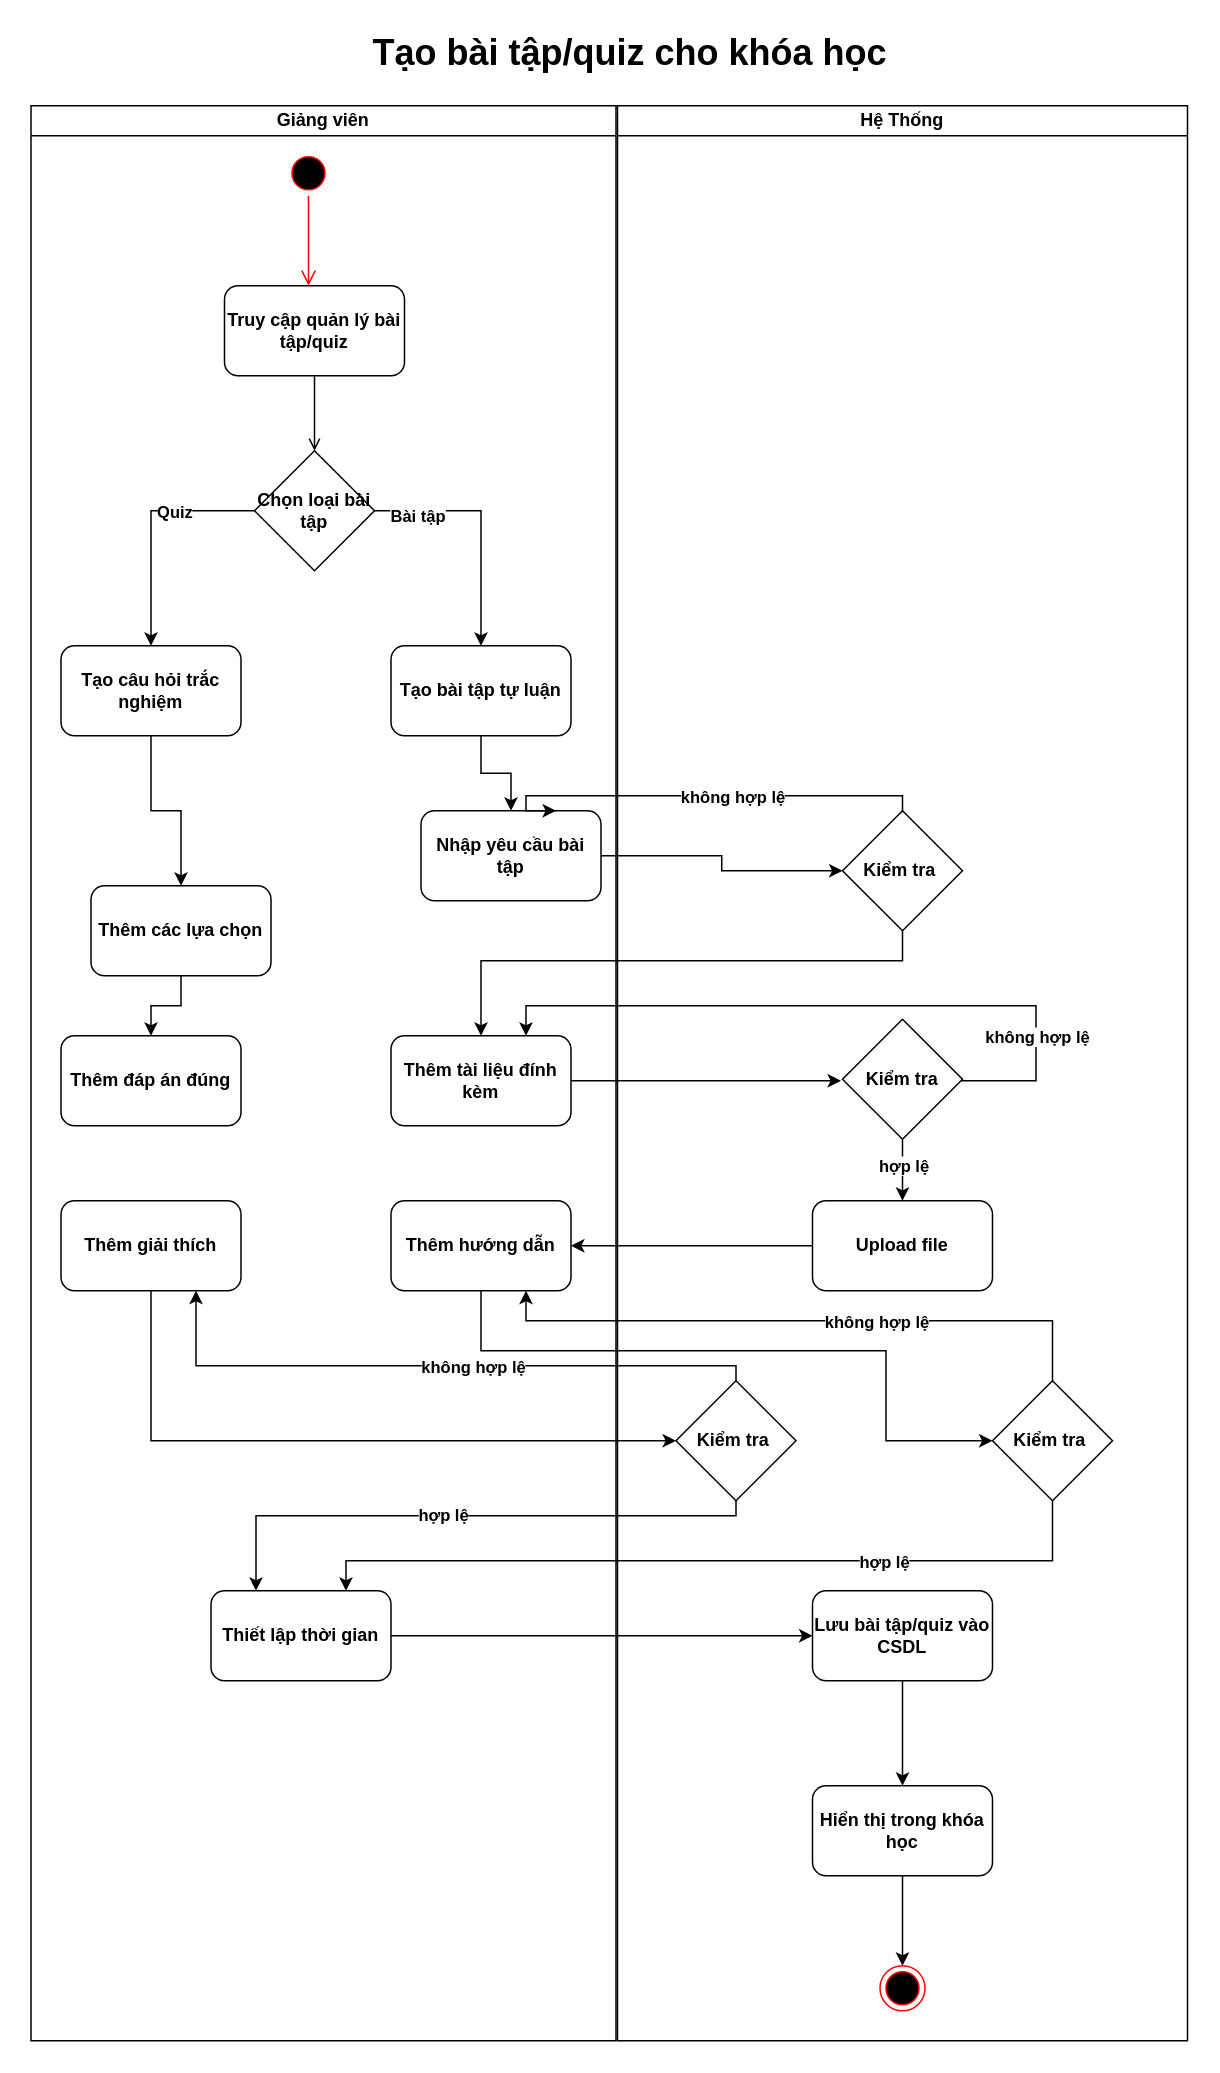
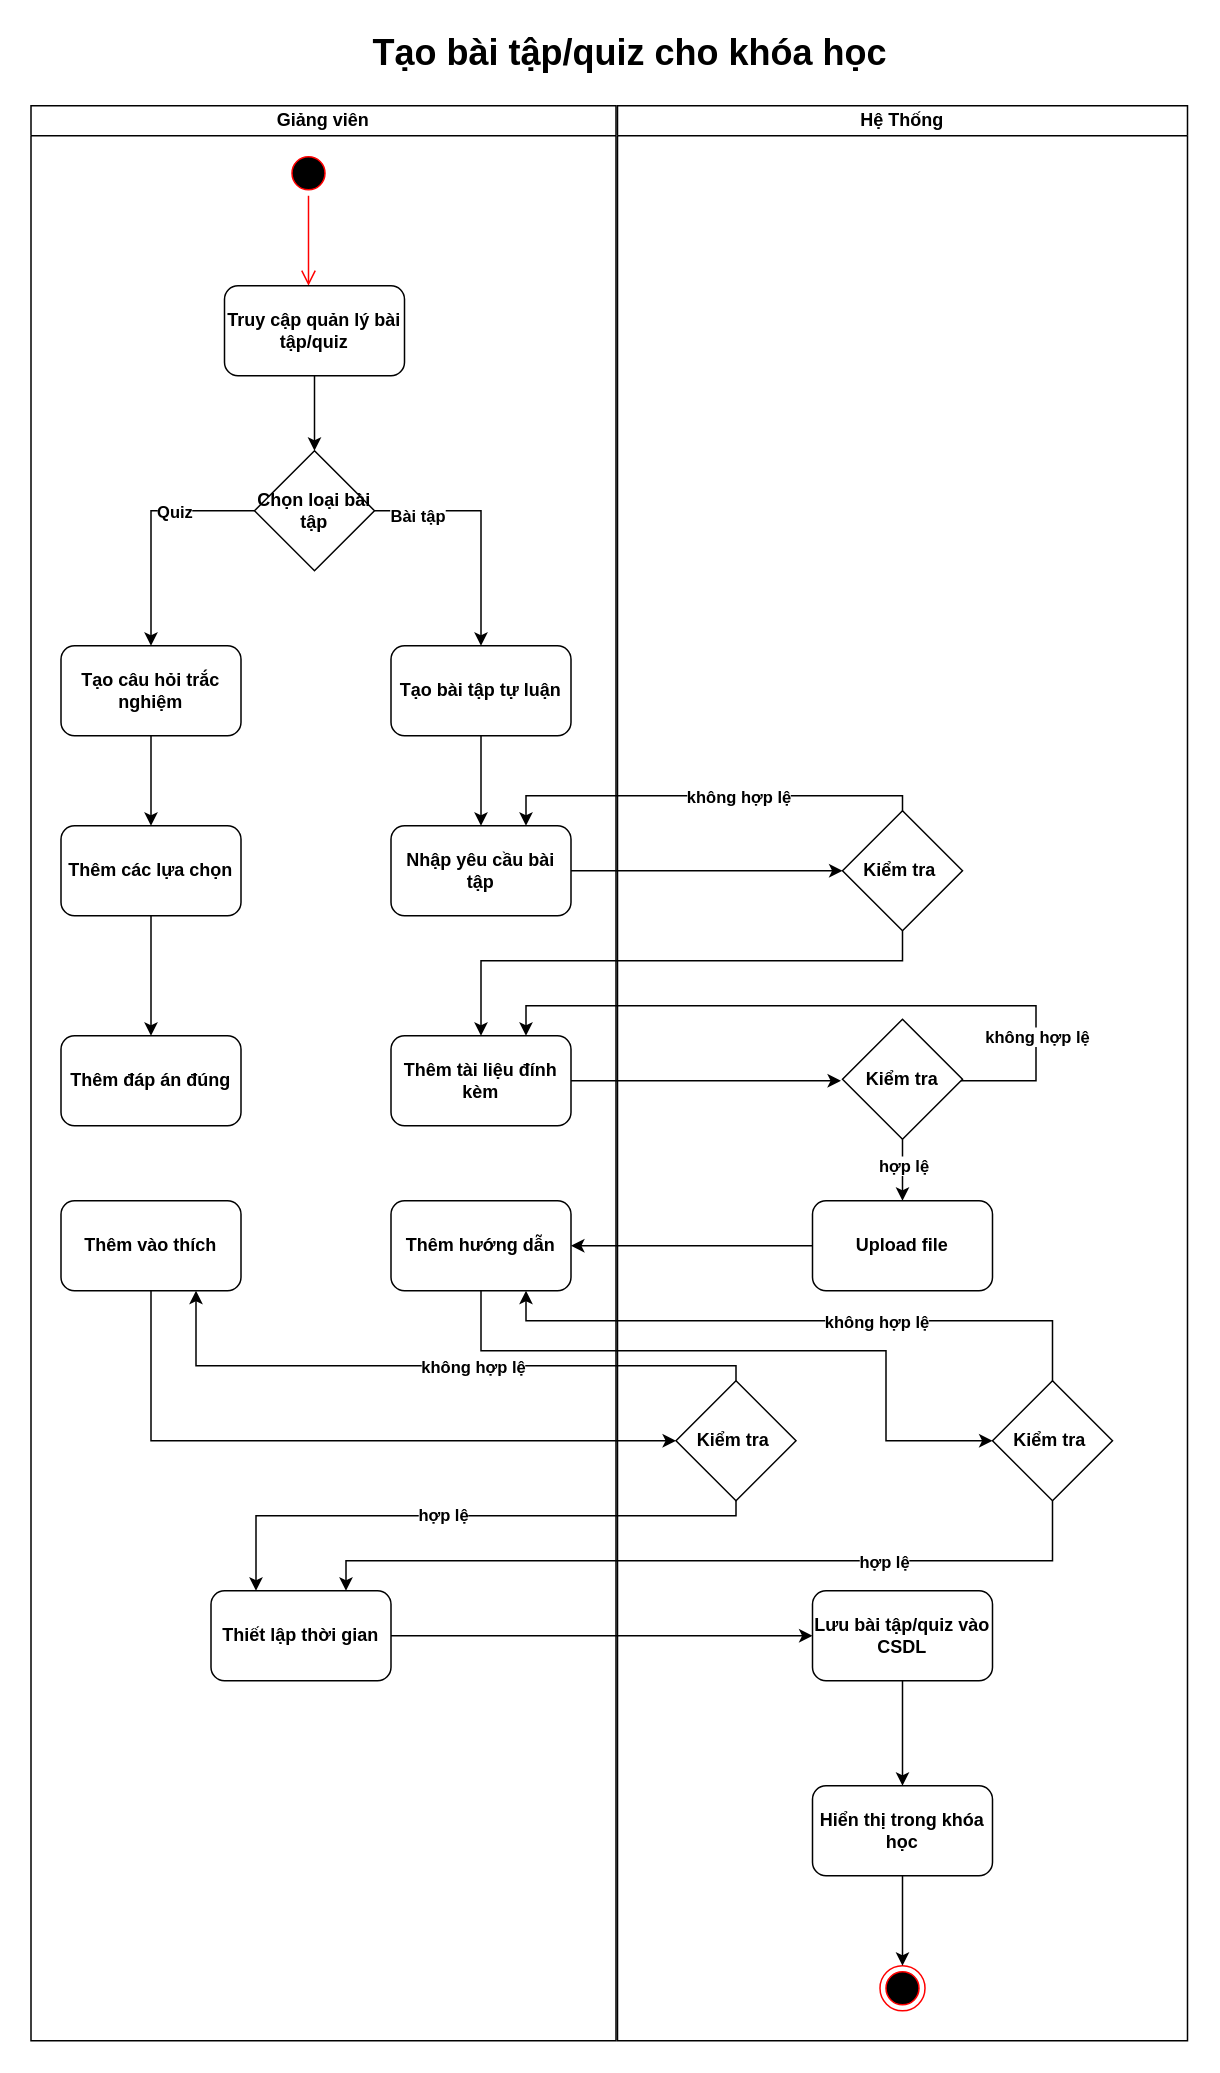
(314, 441) -> (314, 439)
(511, 856) -> (481, 871)
(181, 931) -> (151, 871)
(151, 1246) -> (151, 1246)
